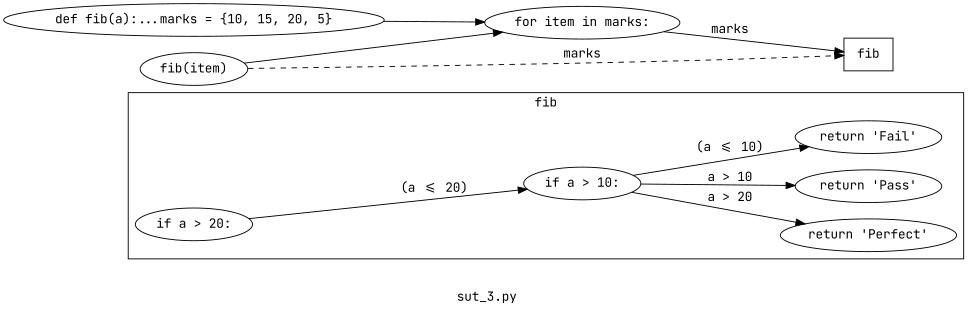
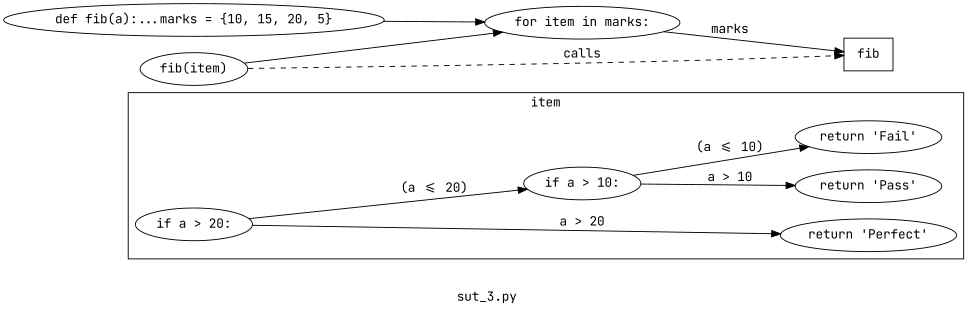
(582, 54) -> (582, 54)
(546, 103) -> (546, 103)
(714, 207) -> (512, 229)
